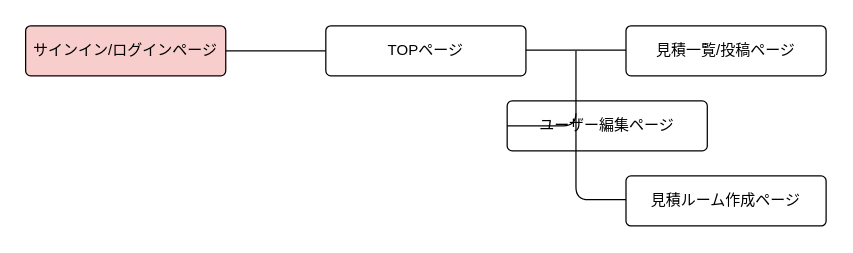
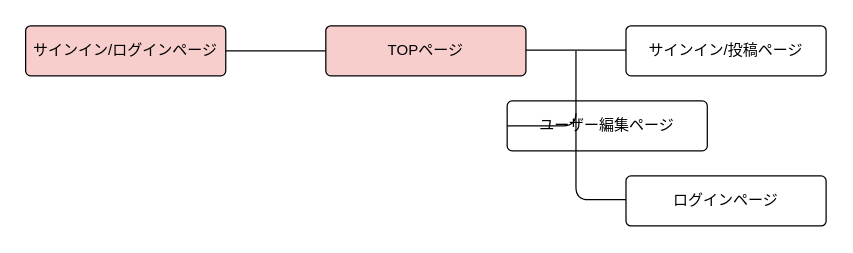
(426, 51) -> (426, 51)
(726, 51) -> (726, 51)
(726, 201) -> (726, 201)
